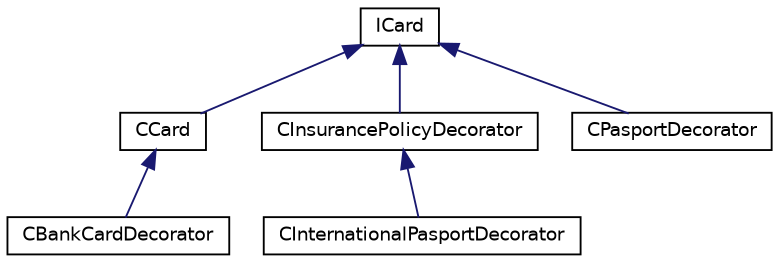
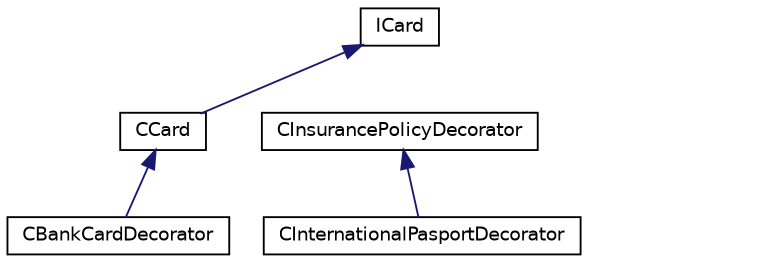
(400, 89) -> none
(672, 131) -> none
